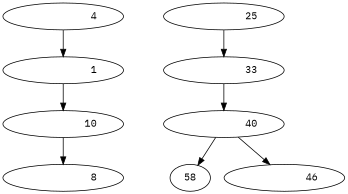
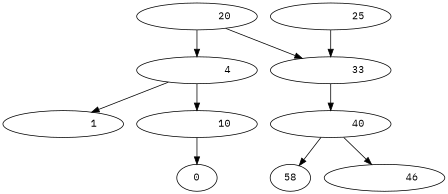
none -> (197, 16)
(63, 93) -> (197, 93)
(63, 178) -> (197, 178)
